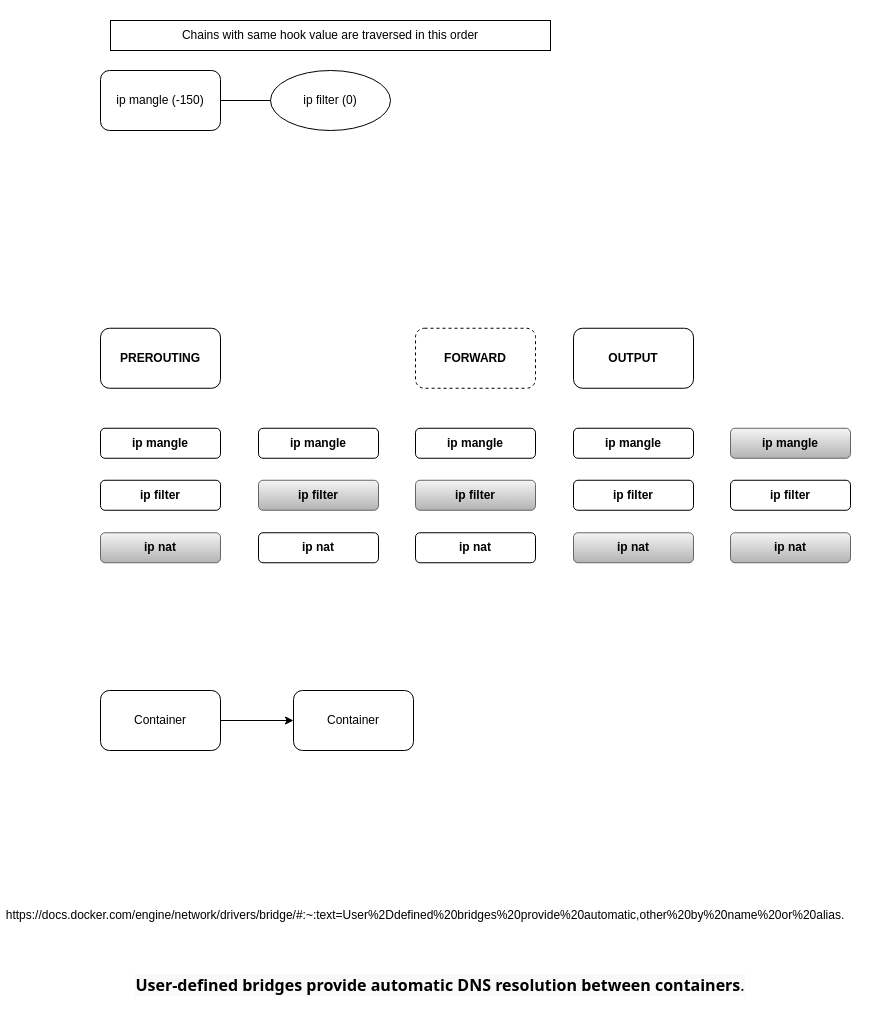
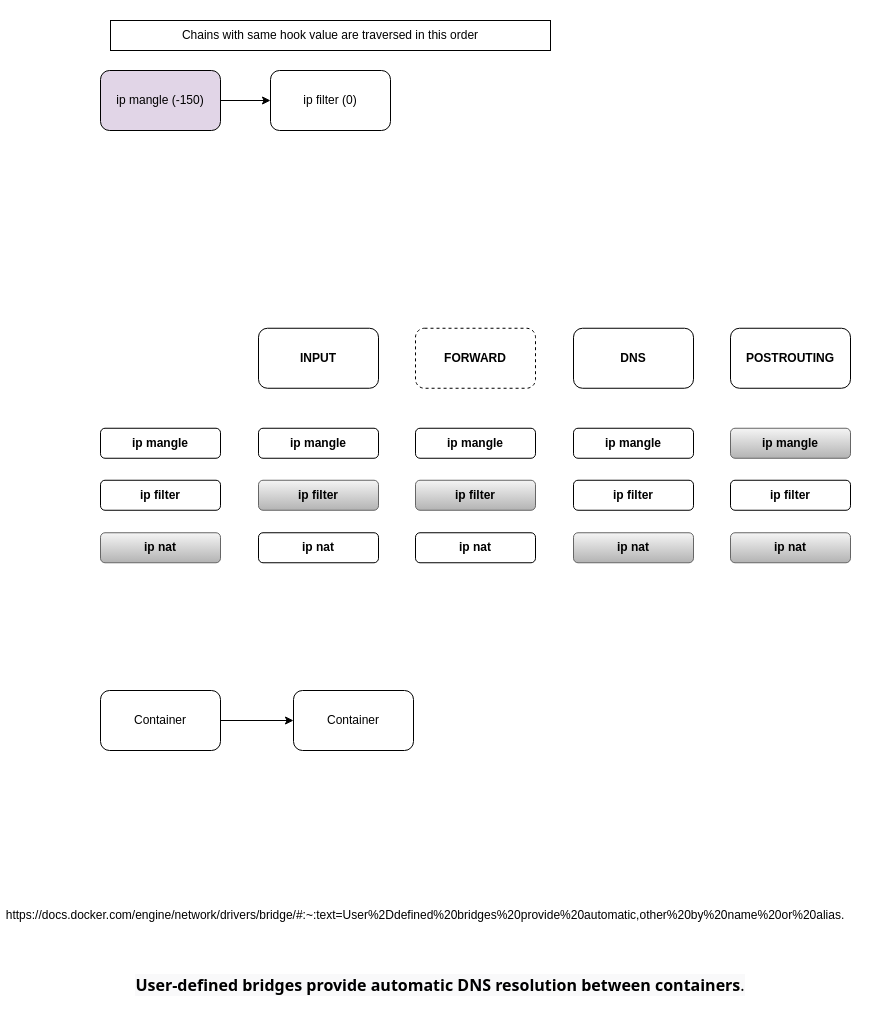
(161, 101) -> (161, 101)
(265, 101) -> (262, 101)
(331, 101) -> (331, 101)
(161, 358) -> none
none -> (319, 358)
none -> (791, 358)
(634, 359) -> (634, 359)
